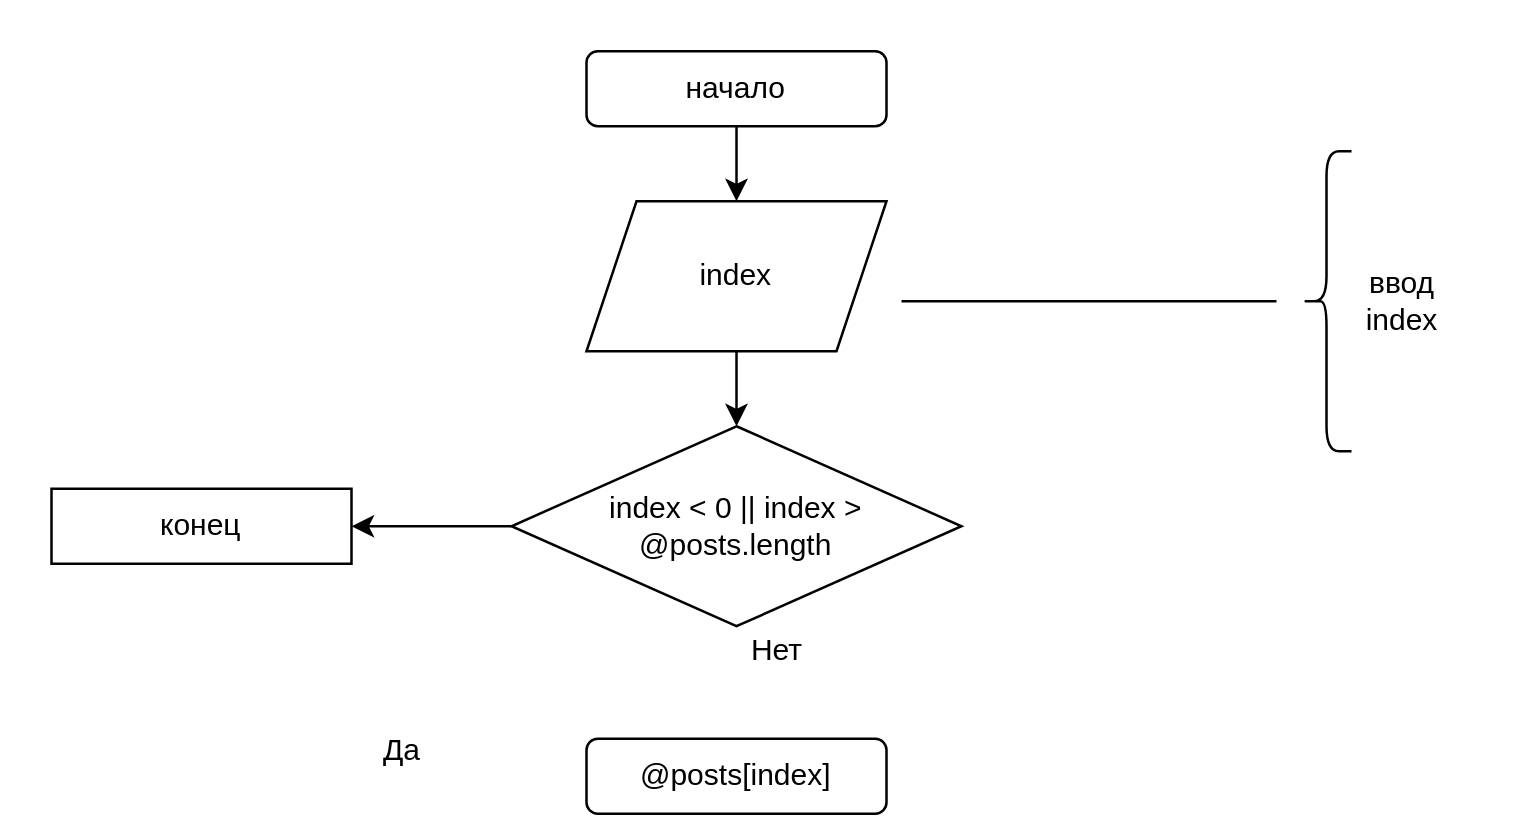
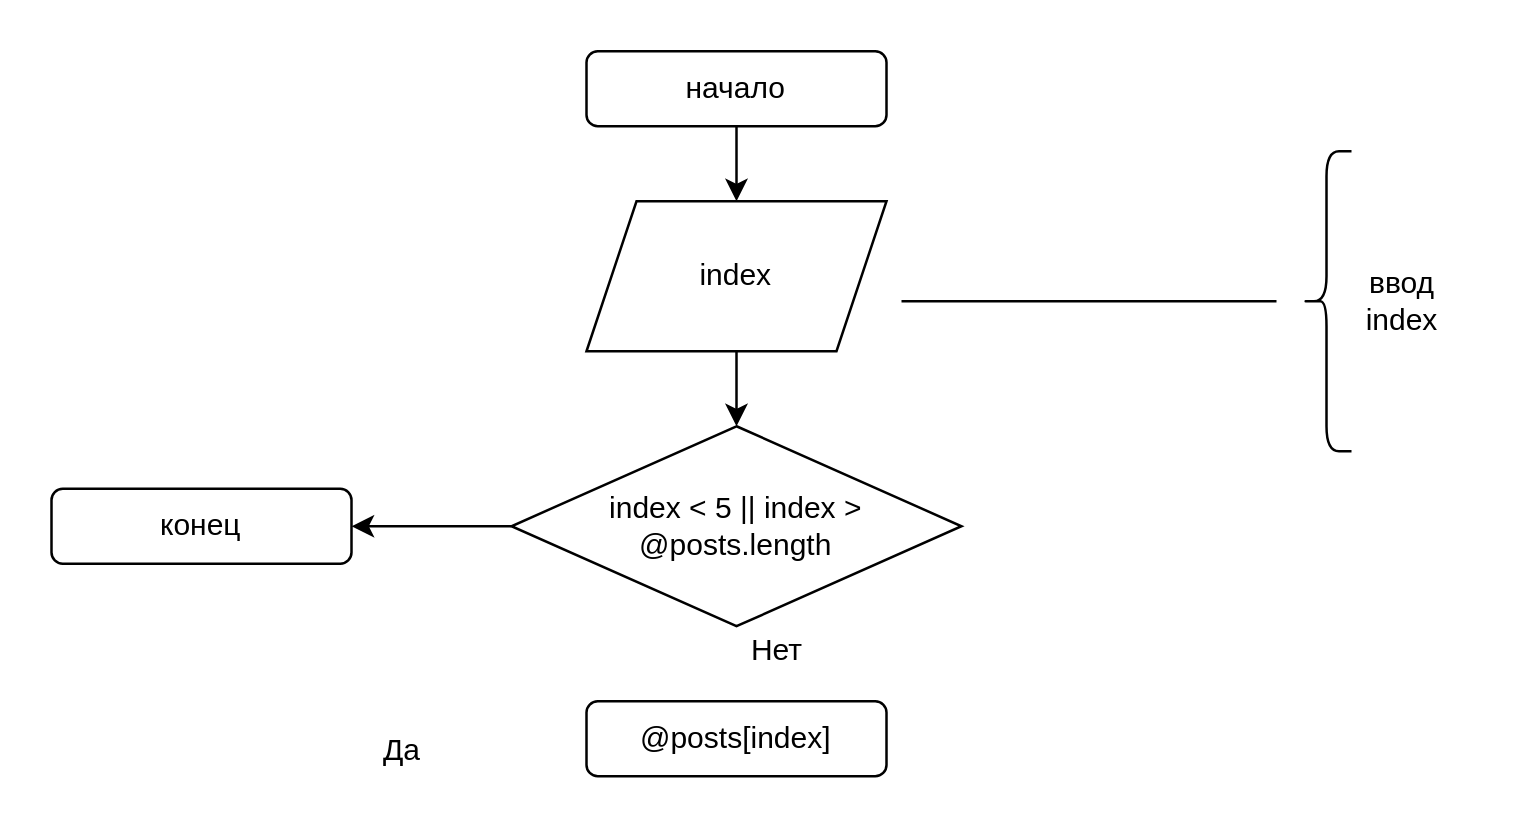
(201, 526) -> (201, 526)
(736, 526) -> (736, 526)
(736, 776) -> (736, 739)
